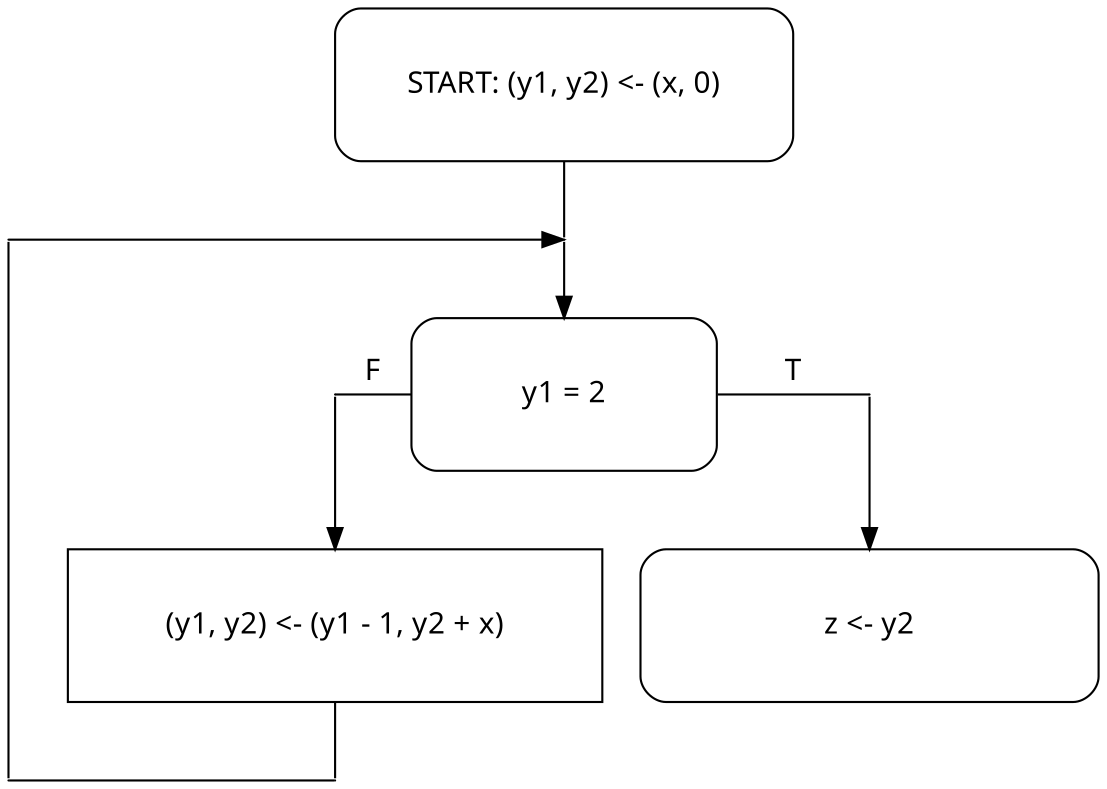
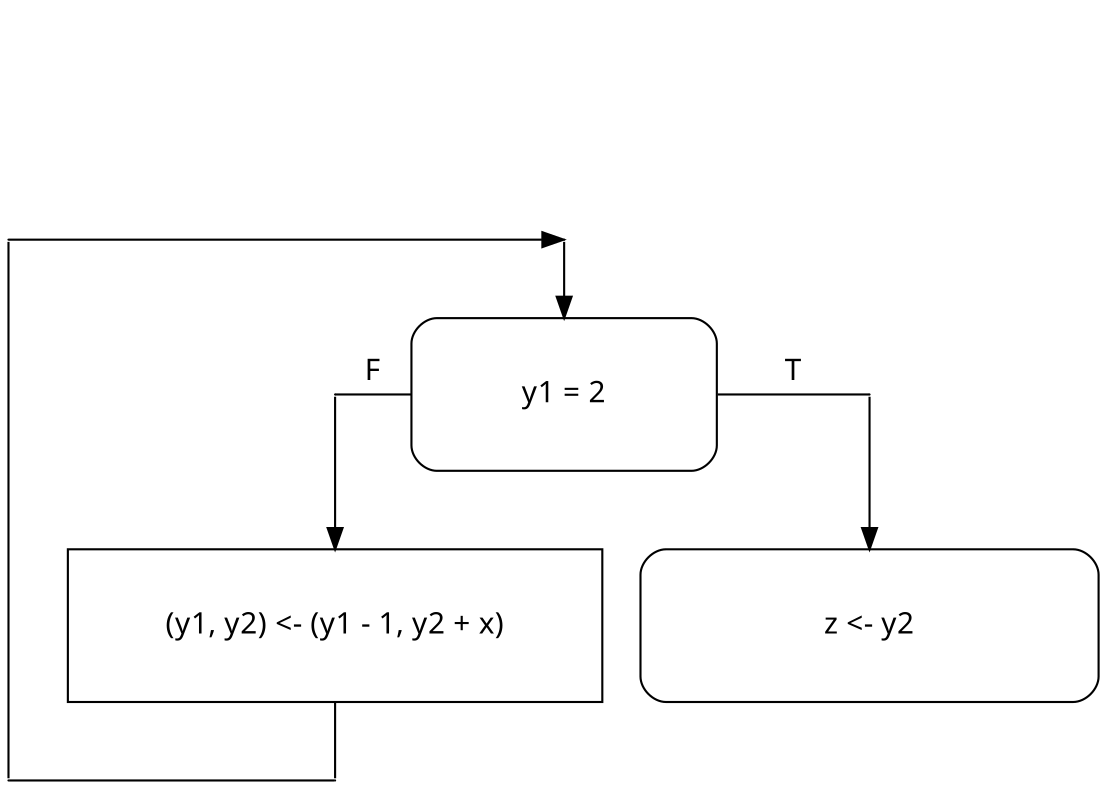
(564, 85) -> none
